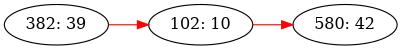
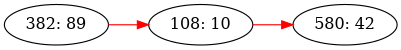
(56, 25) -> (56, 25)
(201, 25) -> (201, 25)
